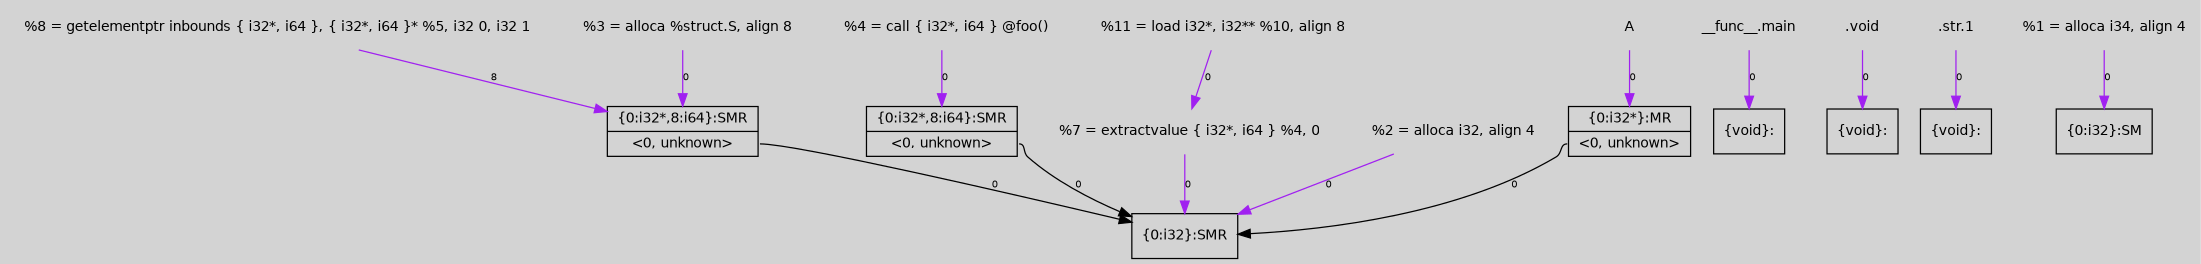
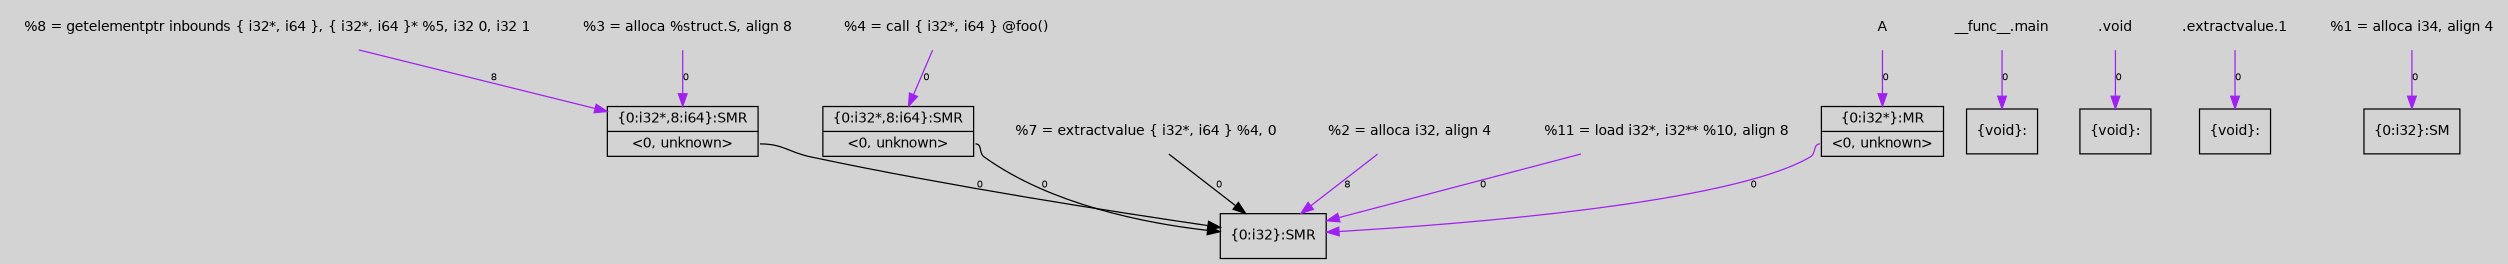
(1956, 27) -> (2235, 27)
(1204, 73) -> (1460, 186)
(1185, 178) -> (1202, 180)
(1329, 185) -> (1348, 185)
(1417, 210) -> (1587, 209)
